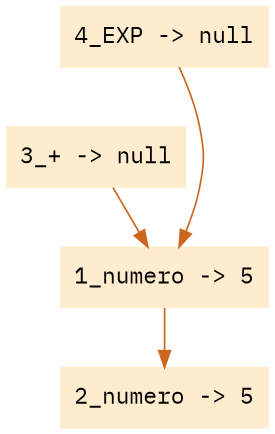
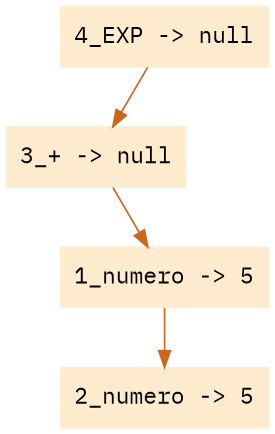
(203, 149) -> (135, 90)
